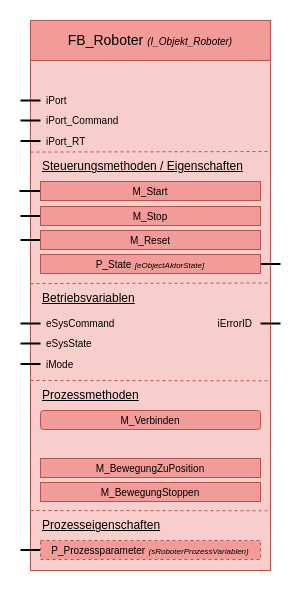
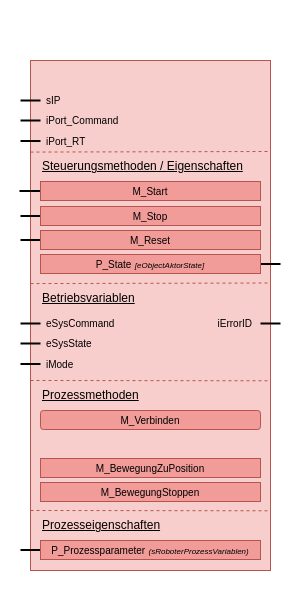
(151, 41) -> none
(59, 101) -> (55, 101)
(151, 550) -> (151, 550)
